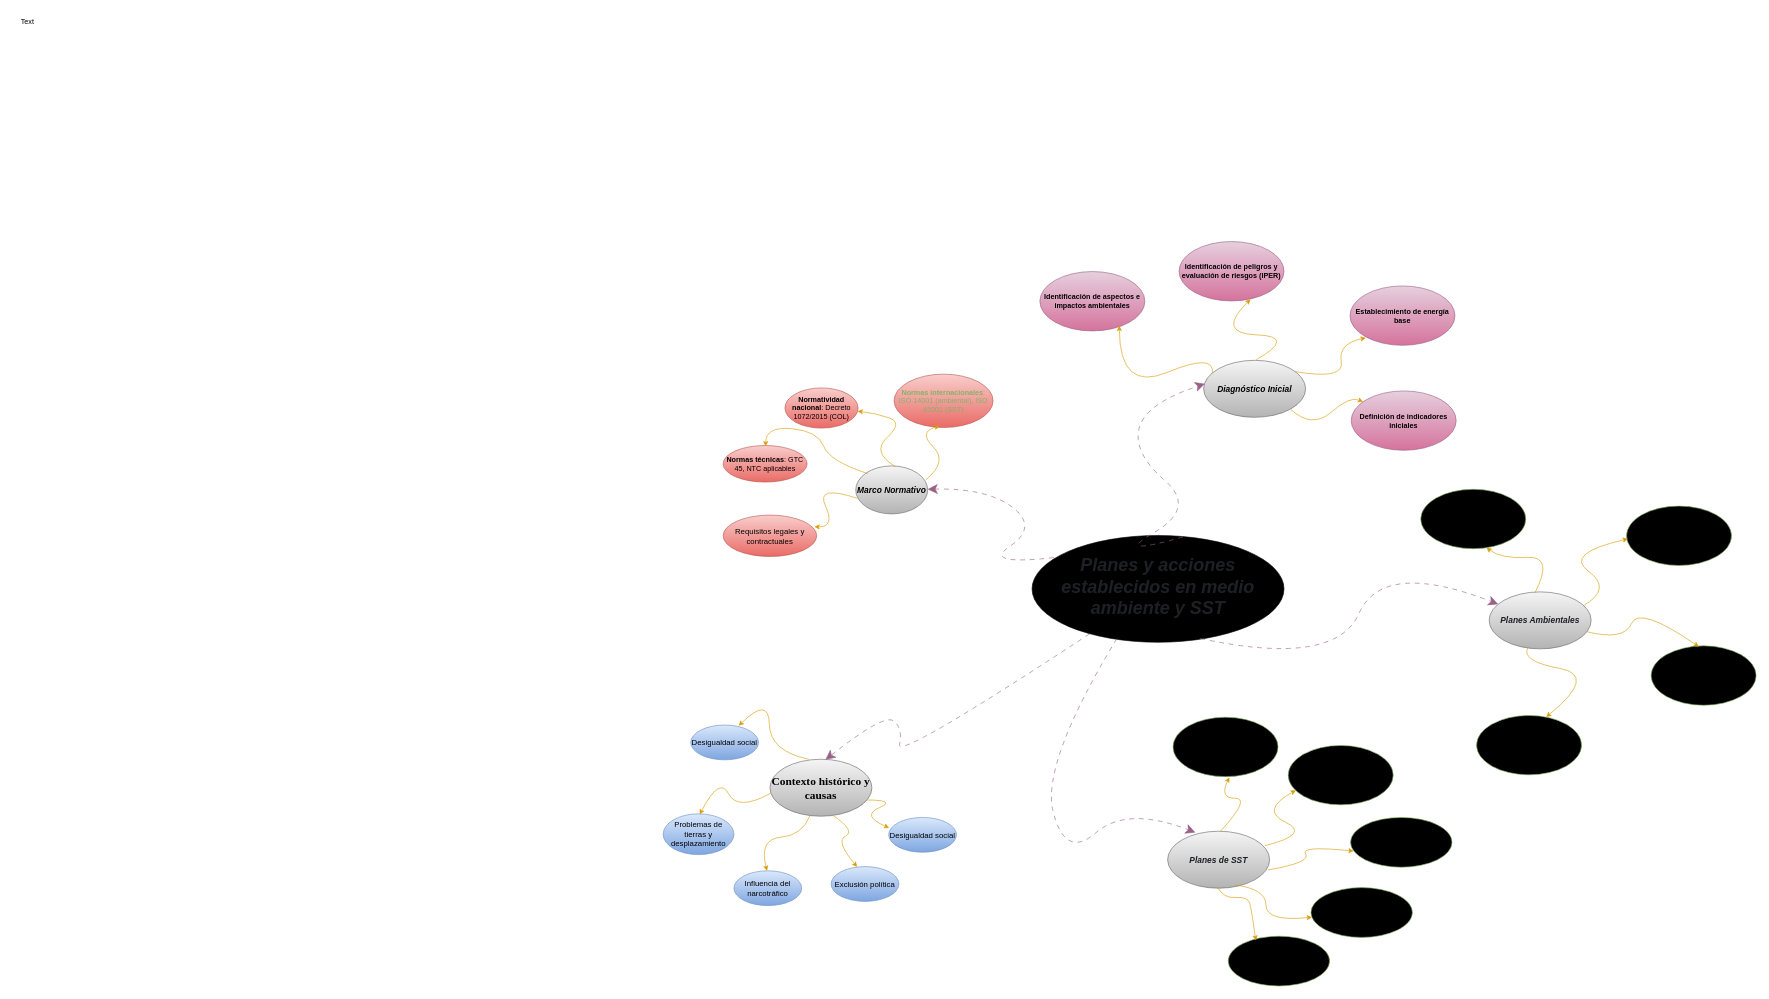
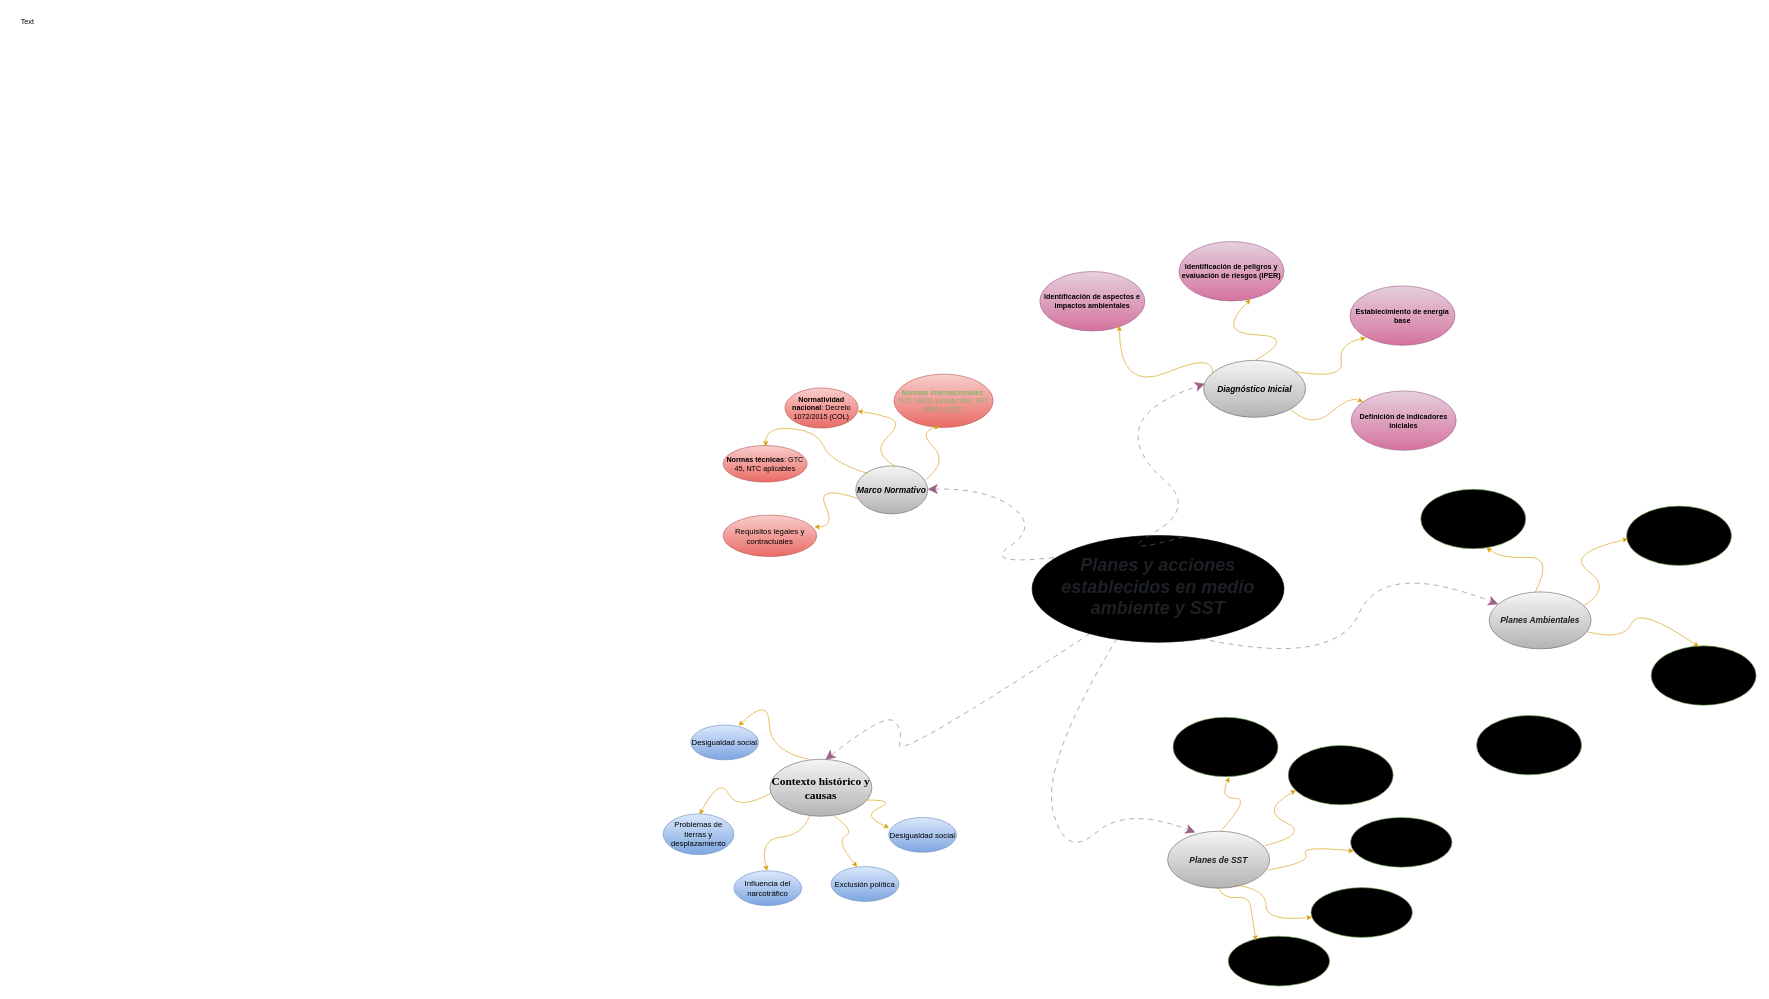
(1576, 682) -> none
